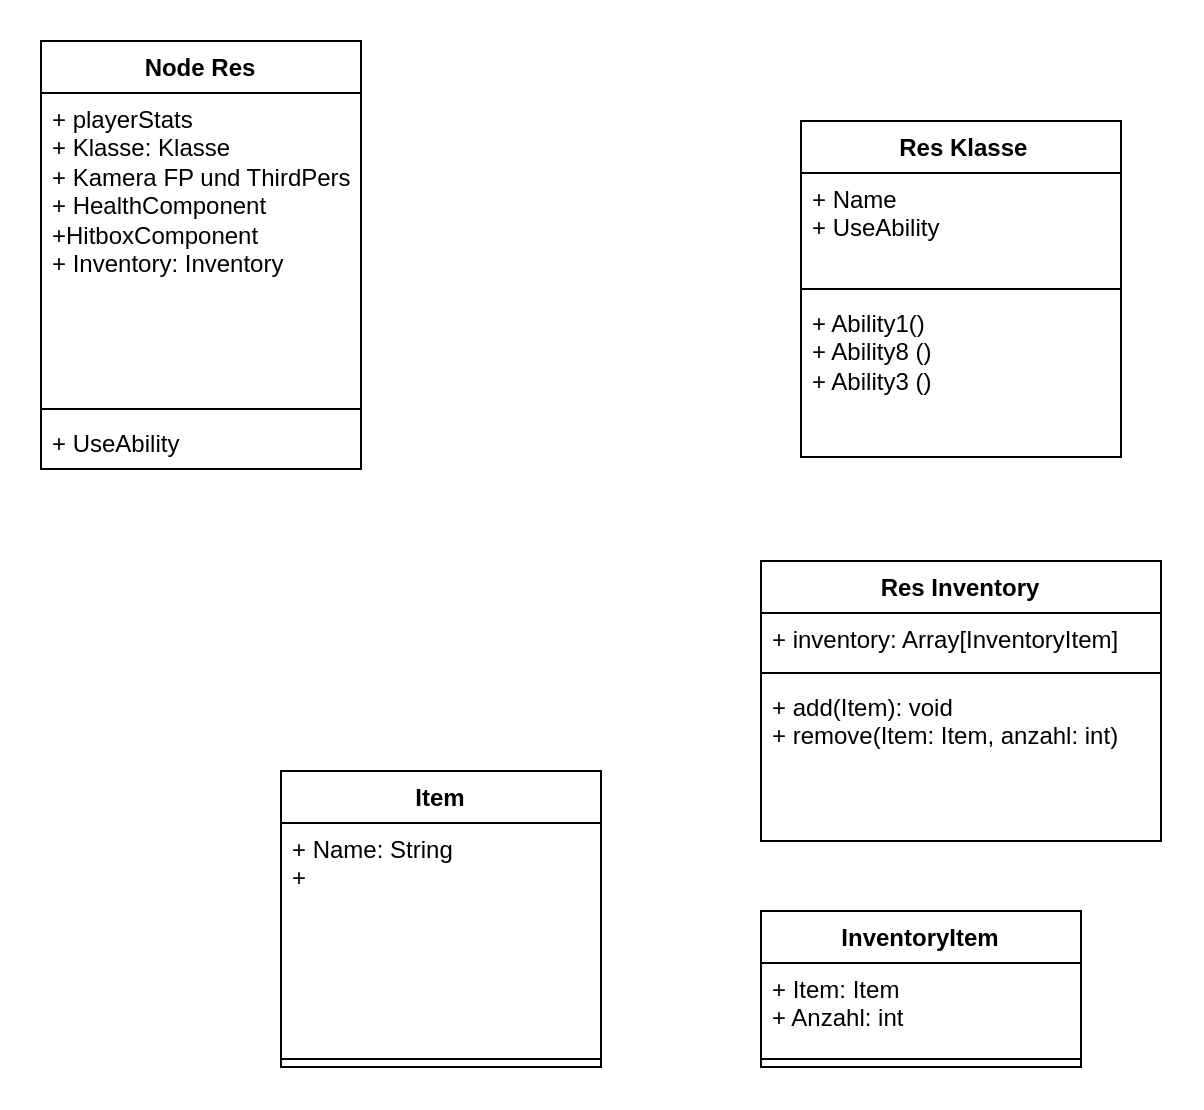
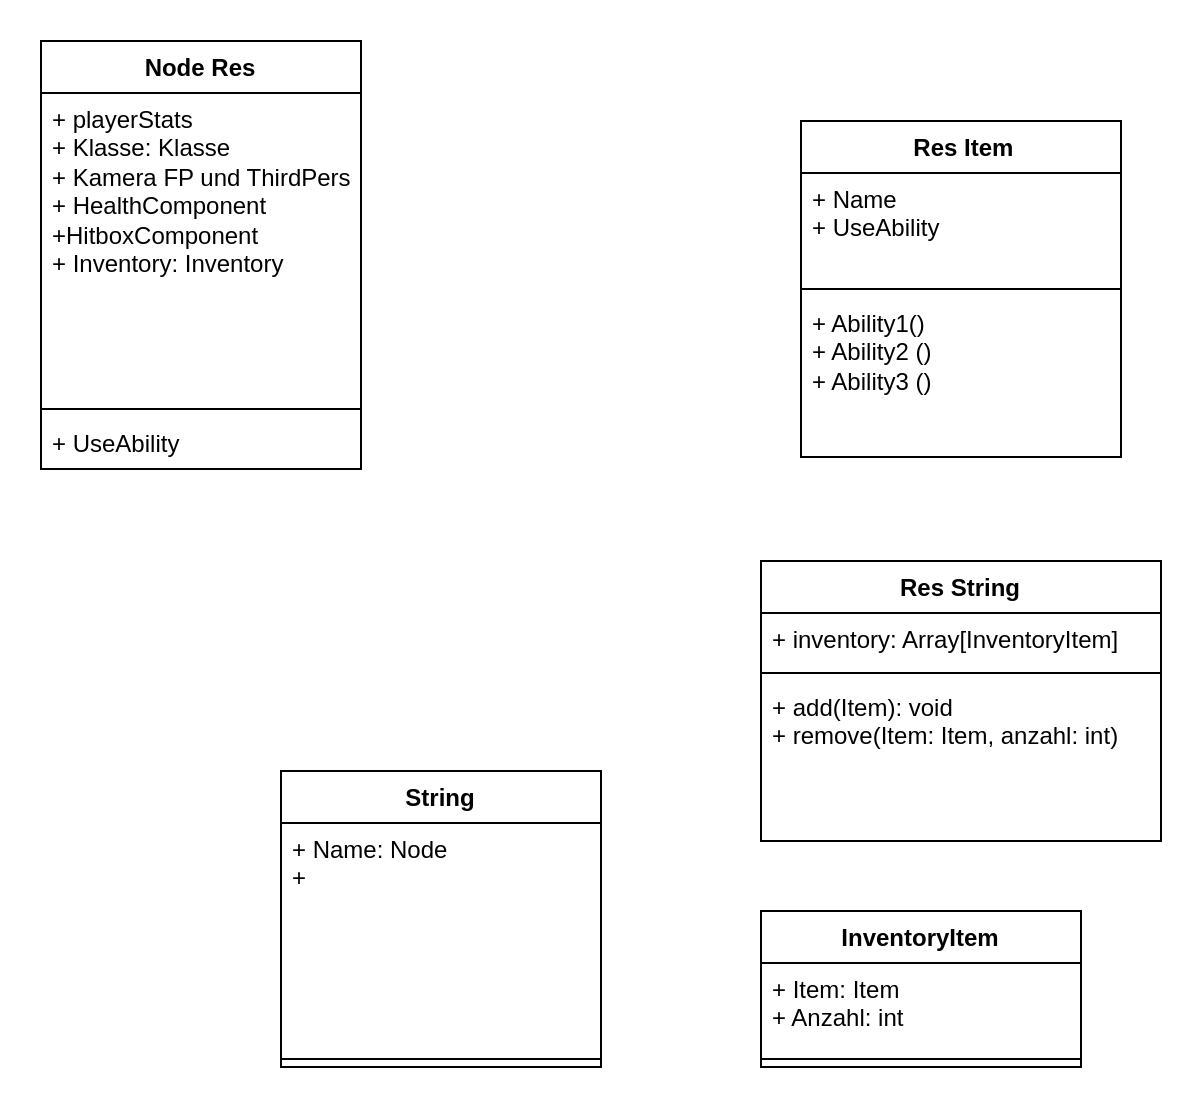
(961, 149) -> (961, 149)
(885, 354) -> (885, 354)
(961, 589) -> (961, 589)
(441, 799) -> (441, 799)
(375, 866) -> (364, 866)
